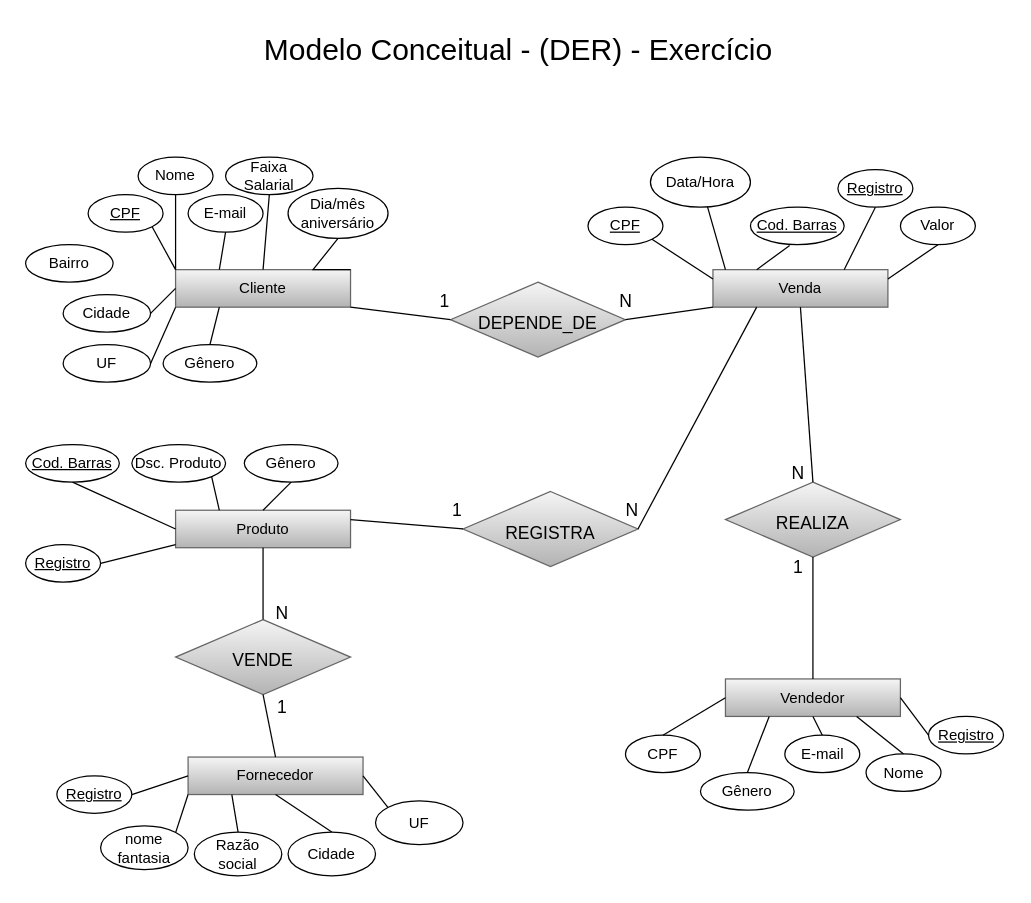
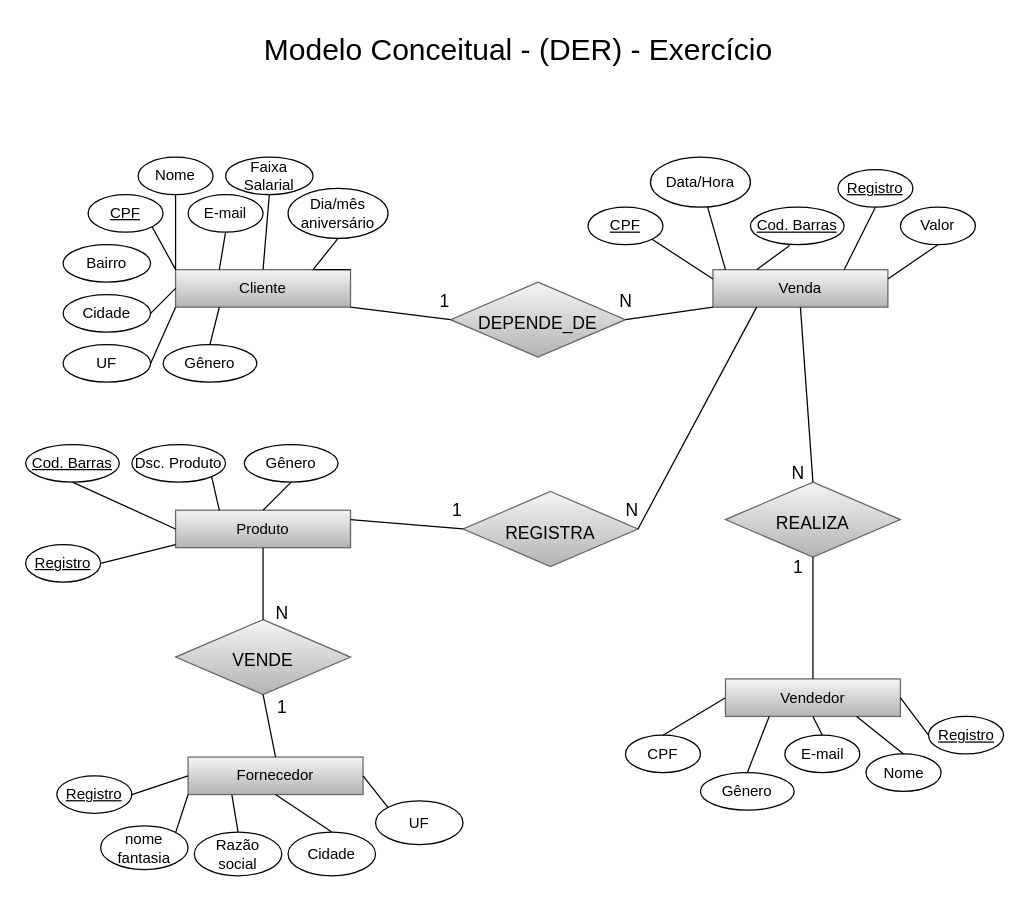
(69, 263) -> (107, 263)
